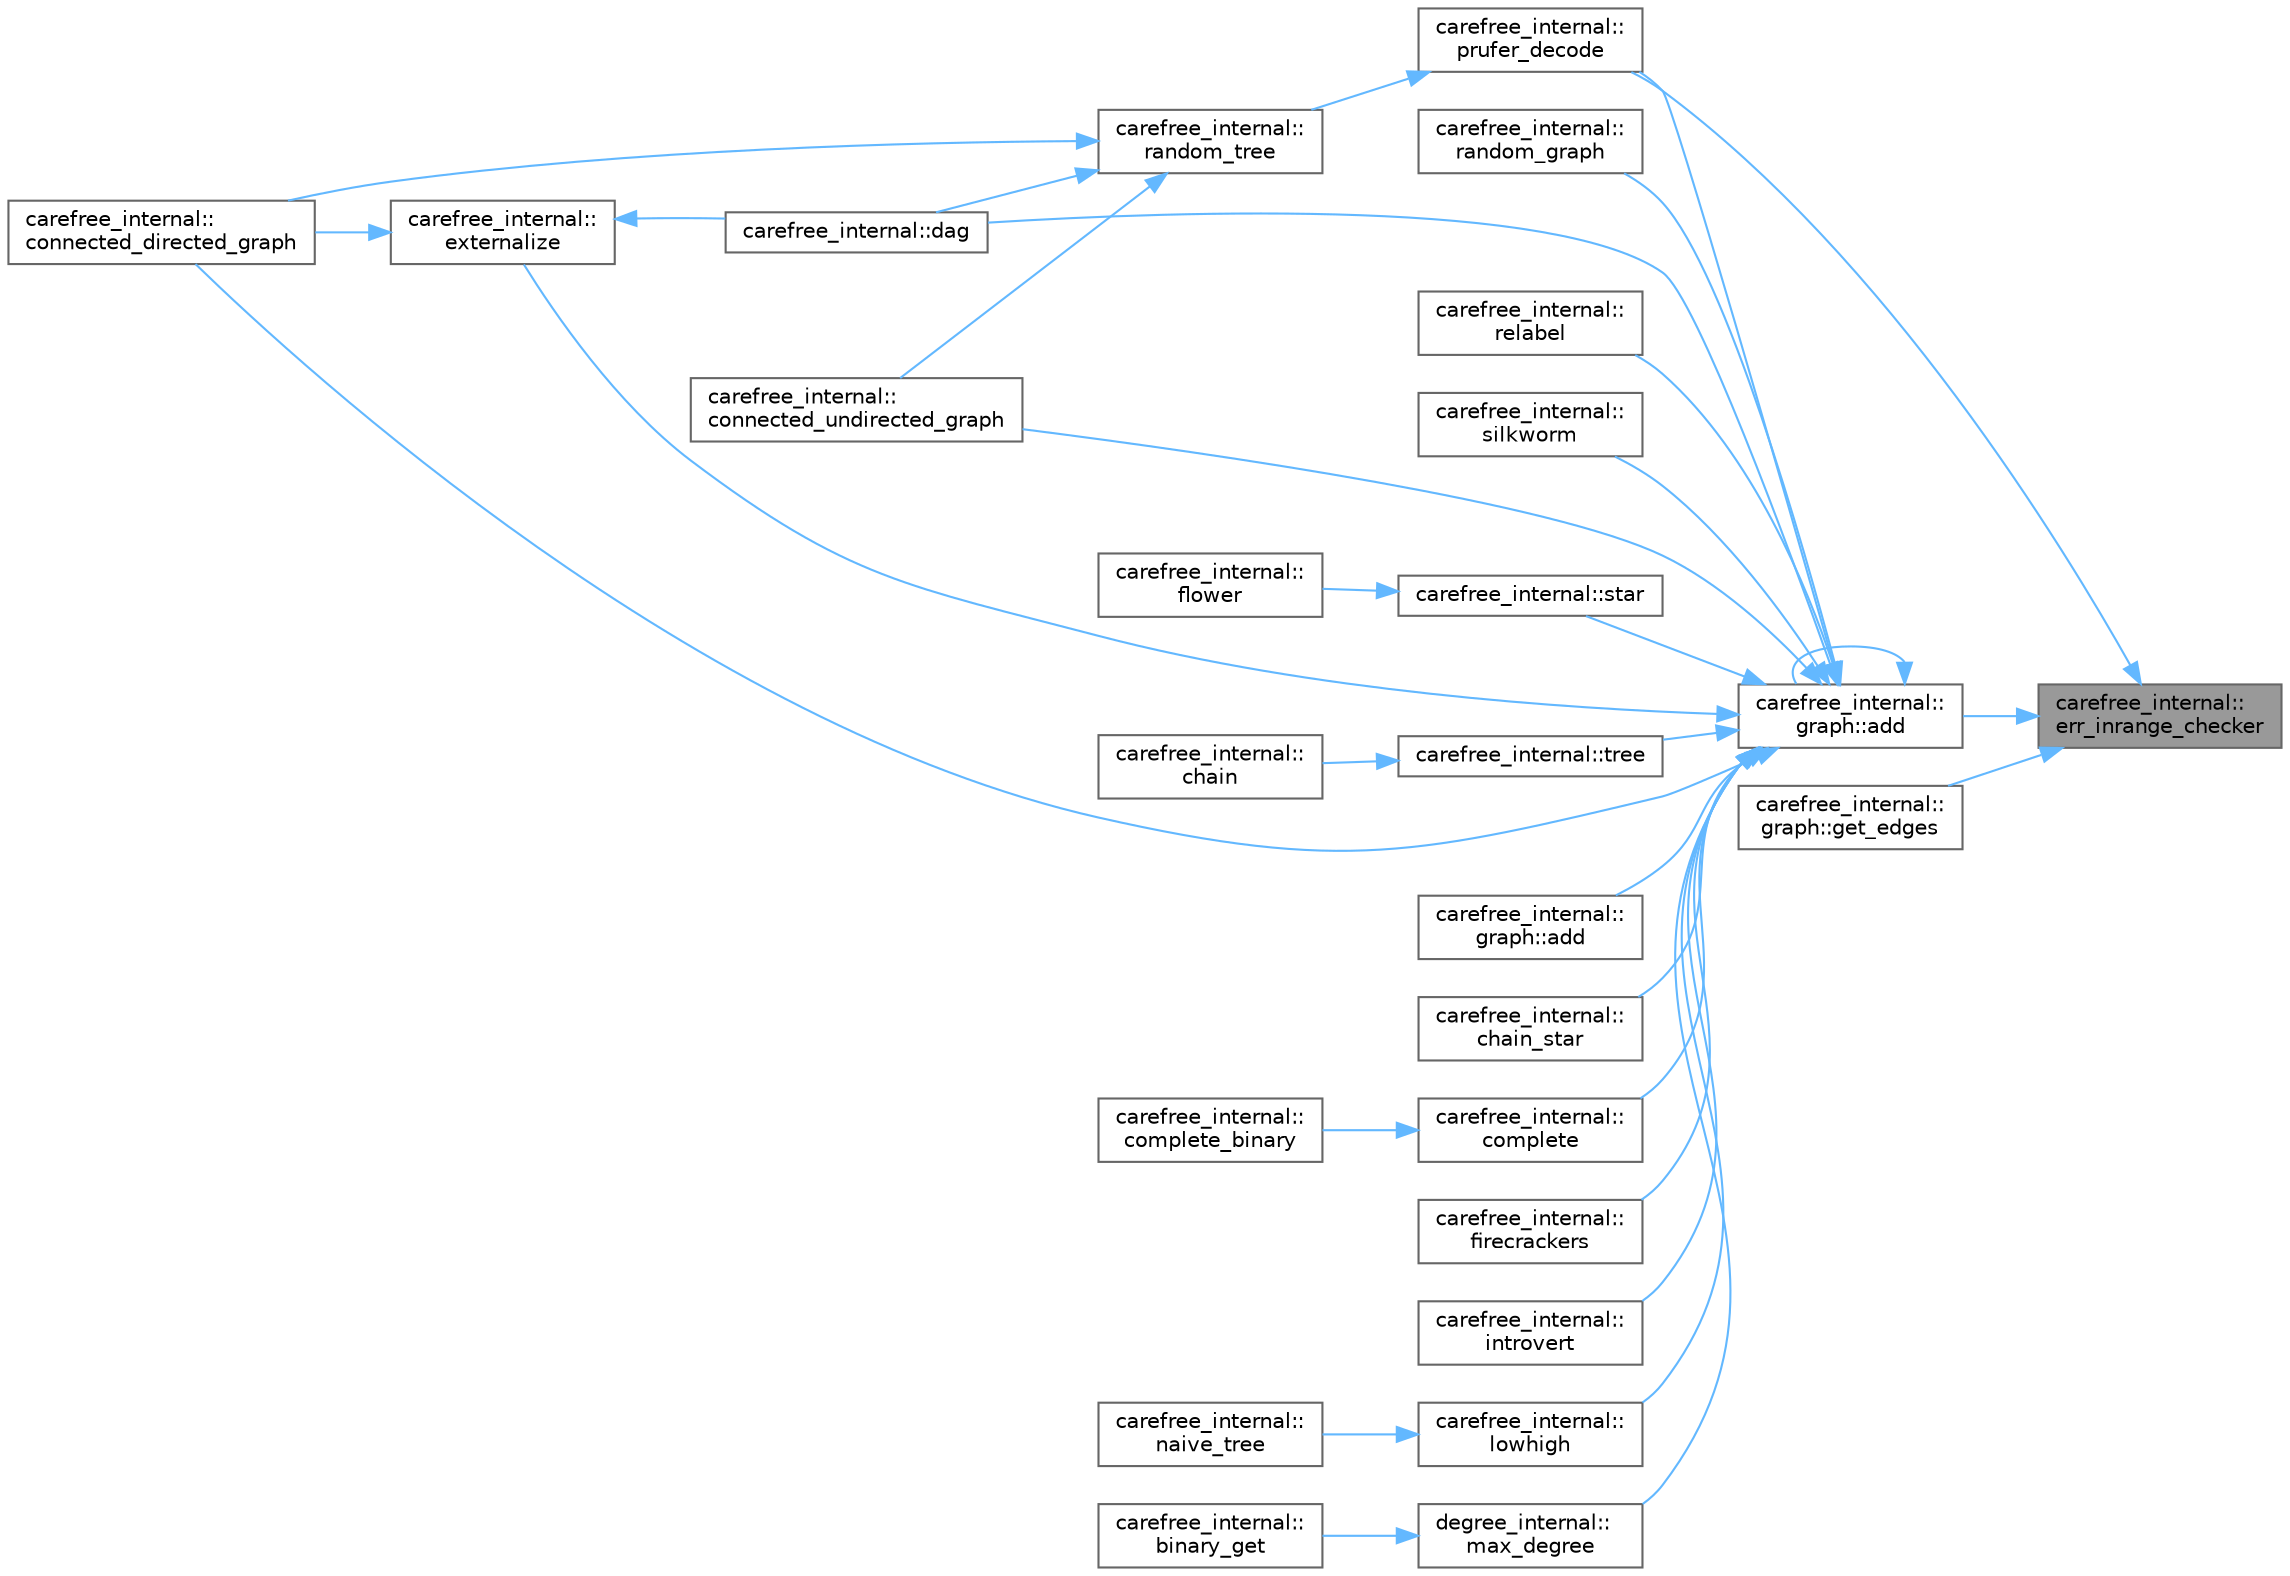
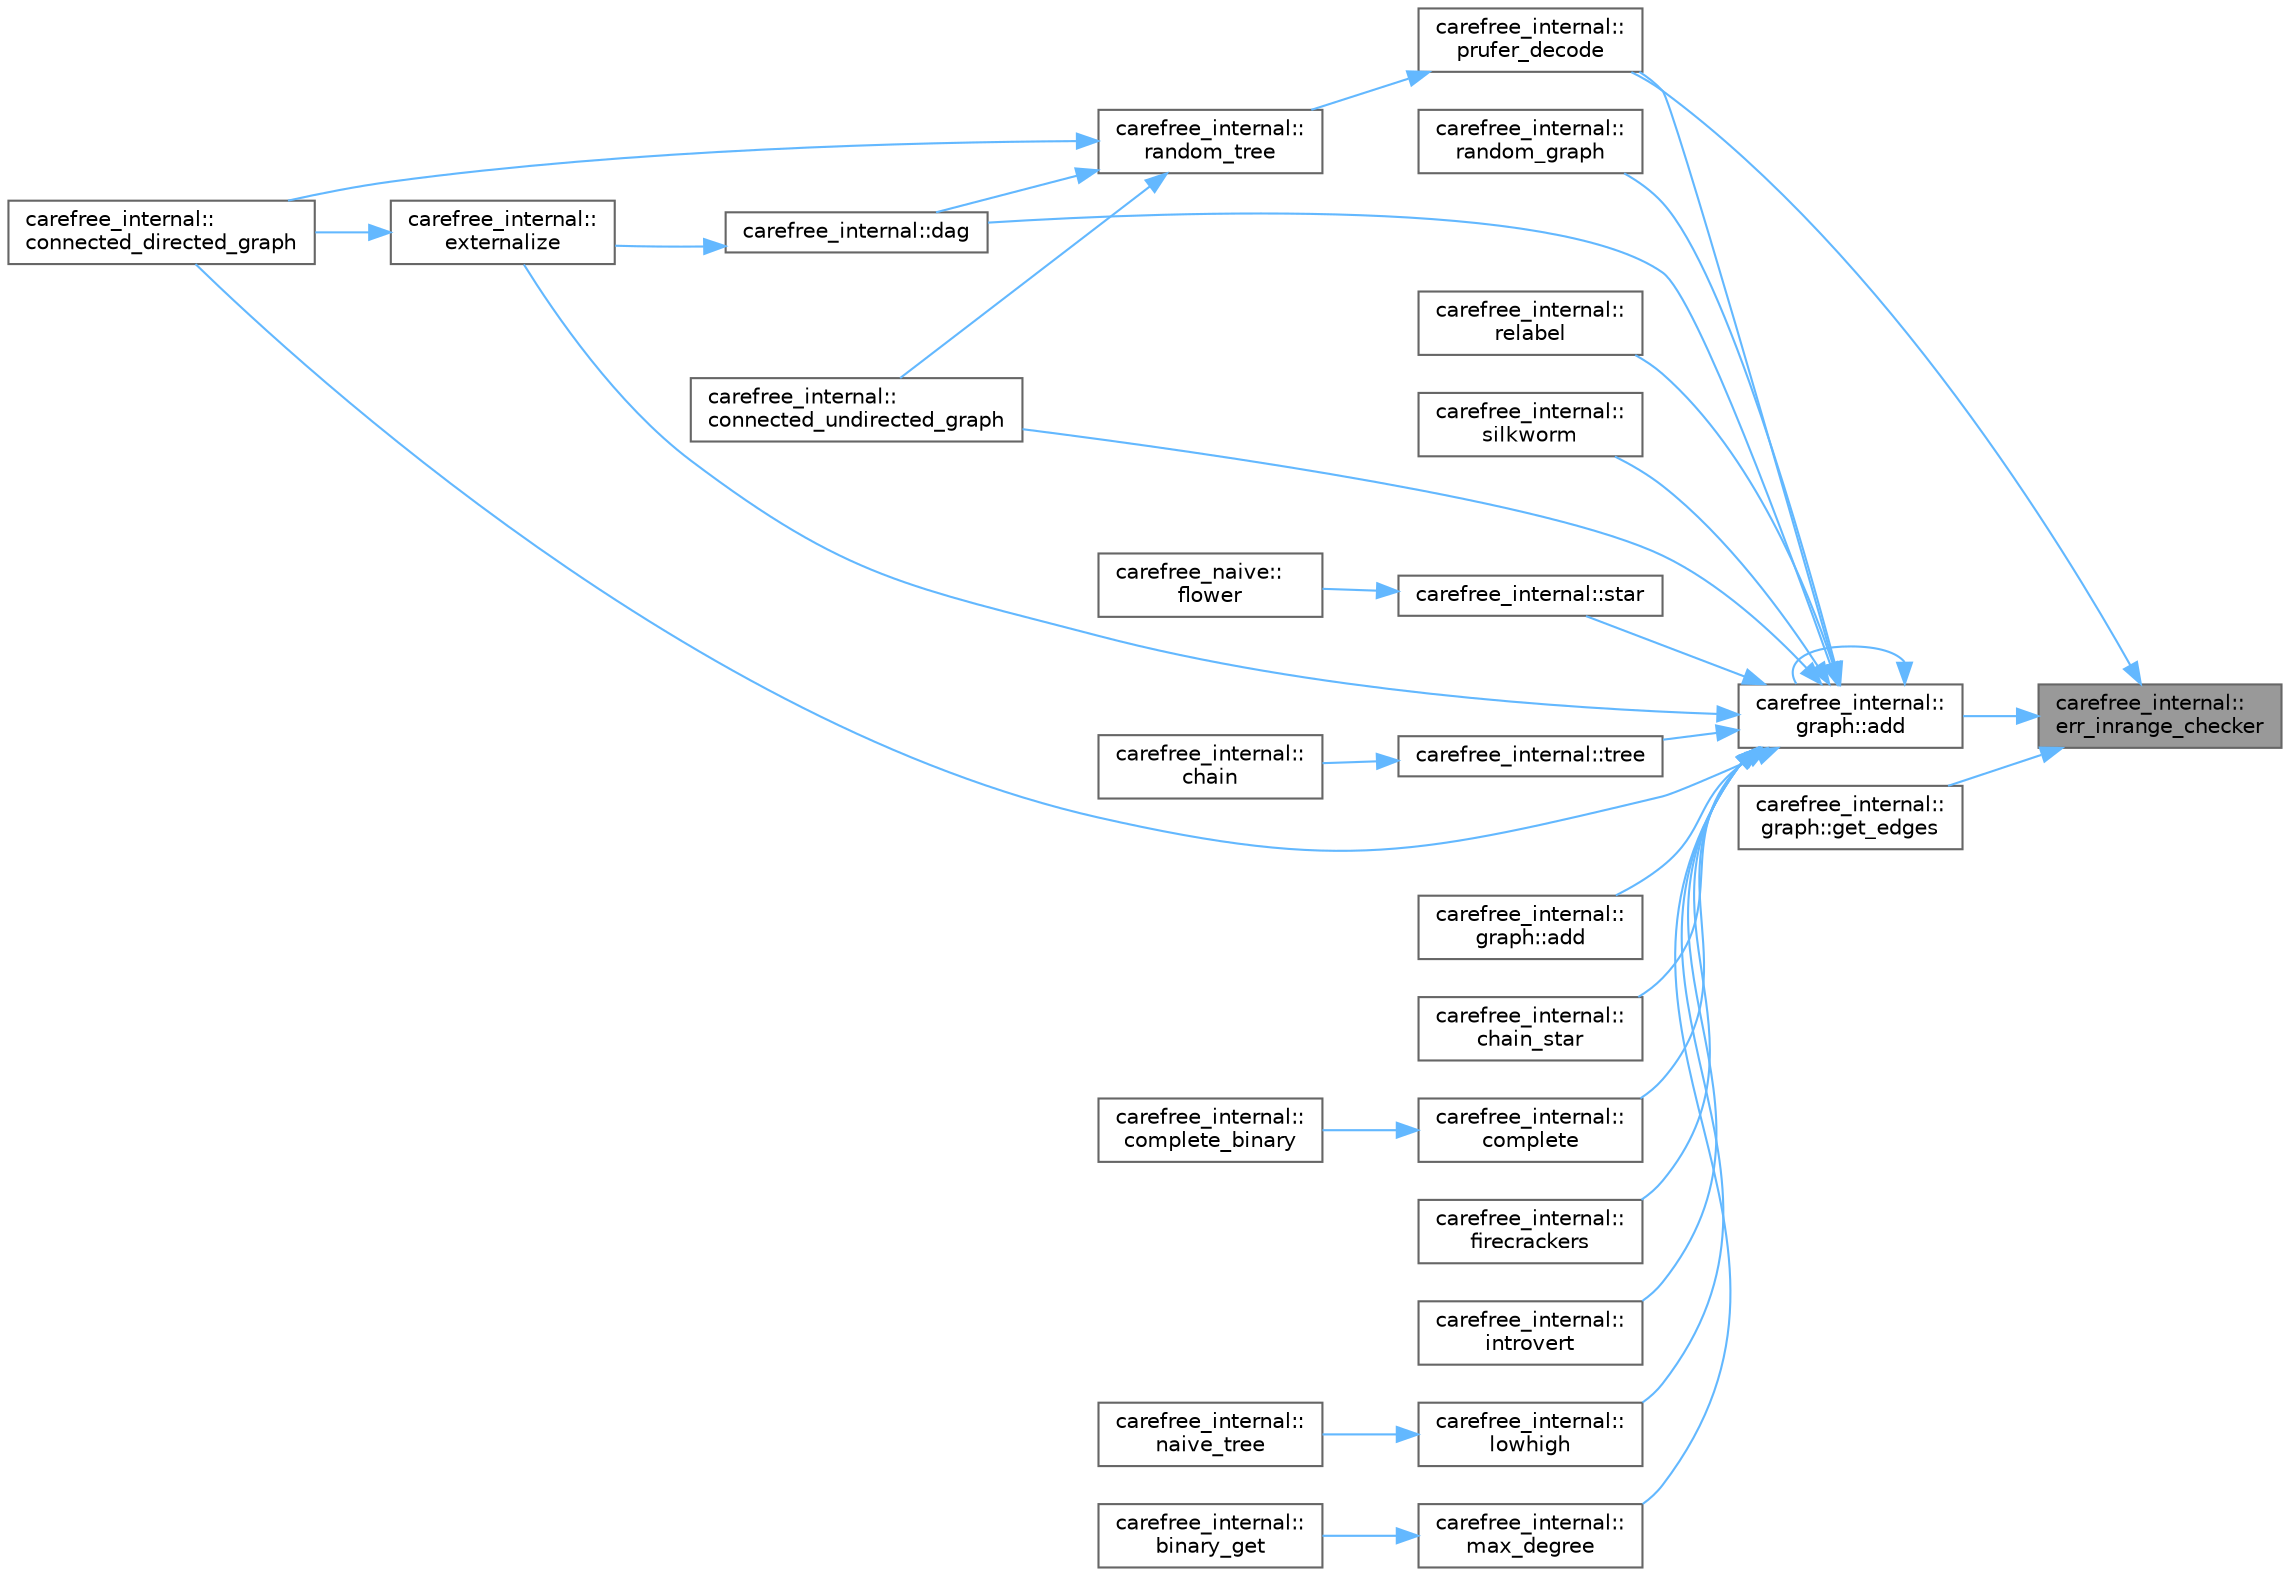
(681, 218) -> (660, 247)
(1210, 585) -> (1210, 585)
(1531, 1536) -> (1531, 1536)
